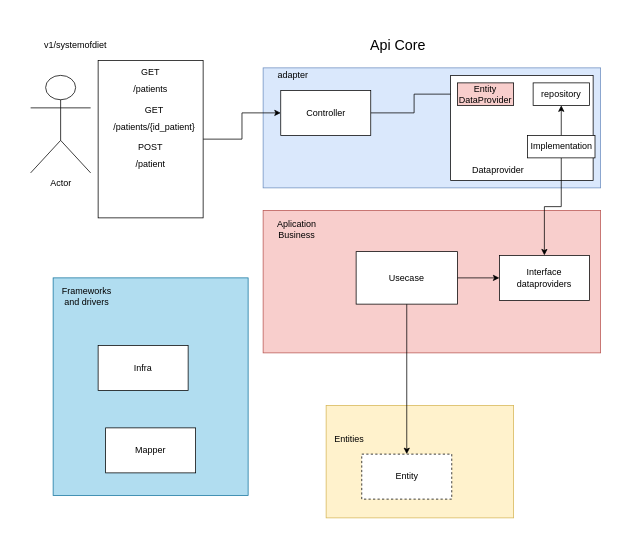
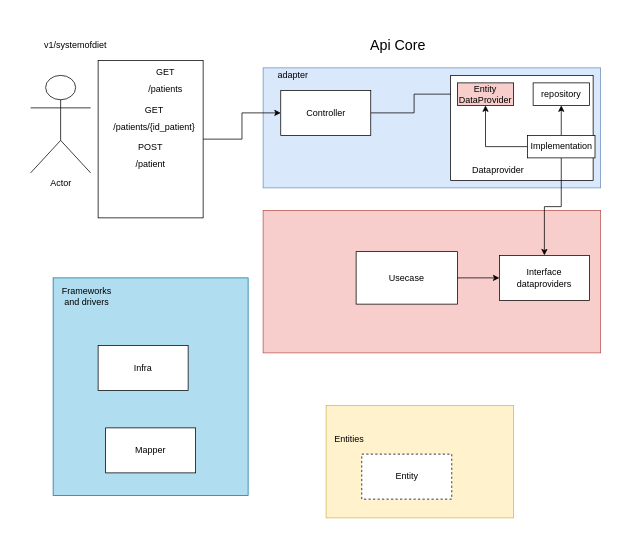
(150, 79) -> (165, 79)
none -> (488, 147)
(297, 229) -> none
(407, 376) -> none
